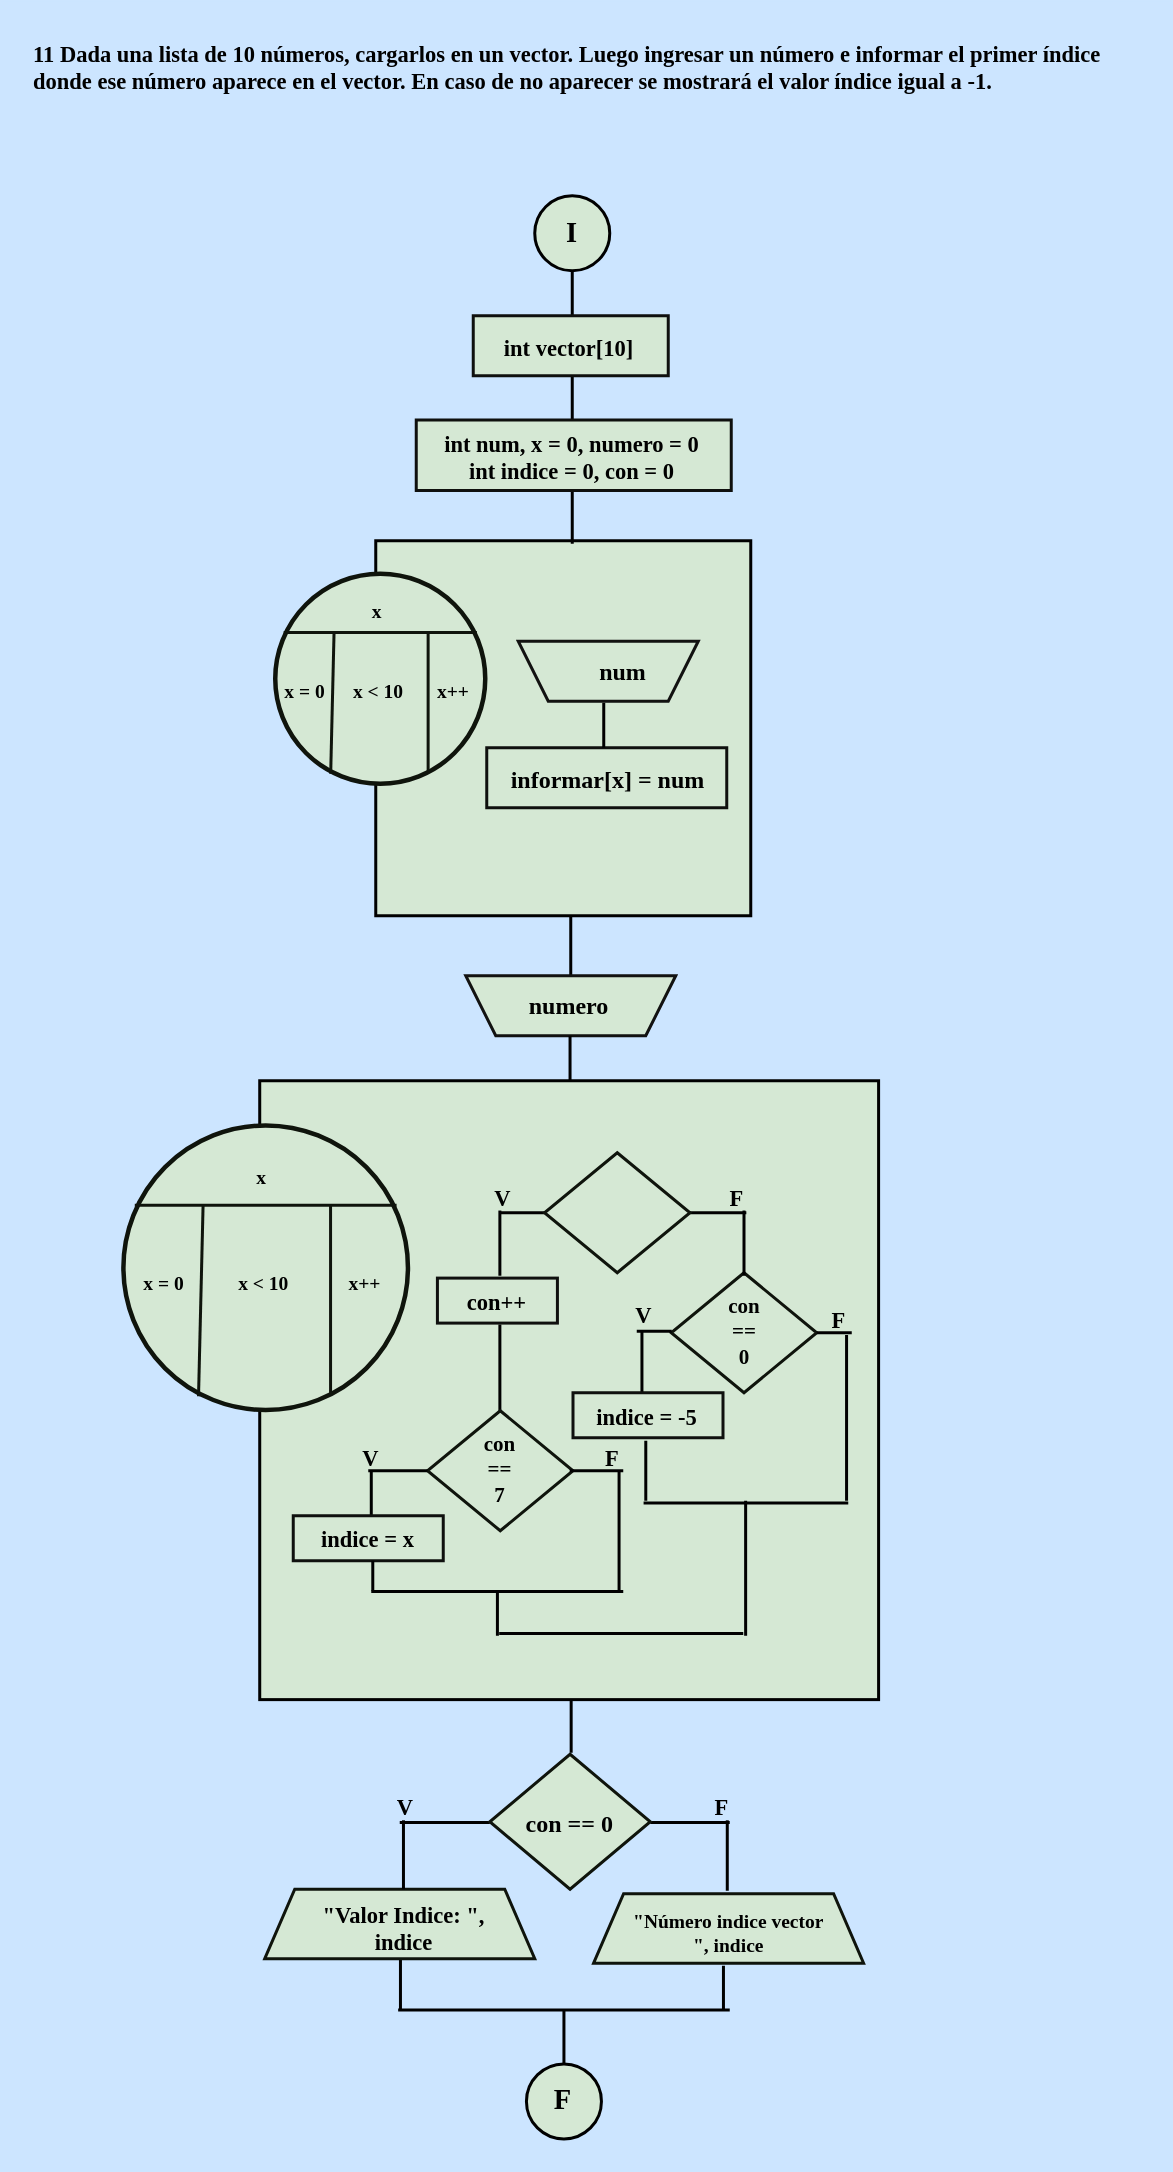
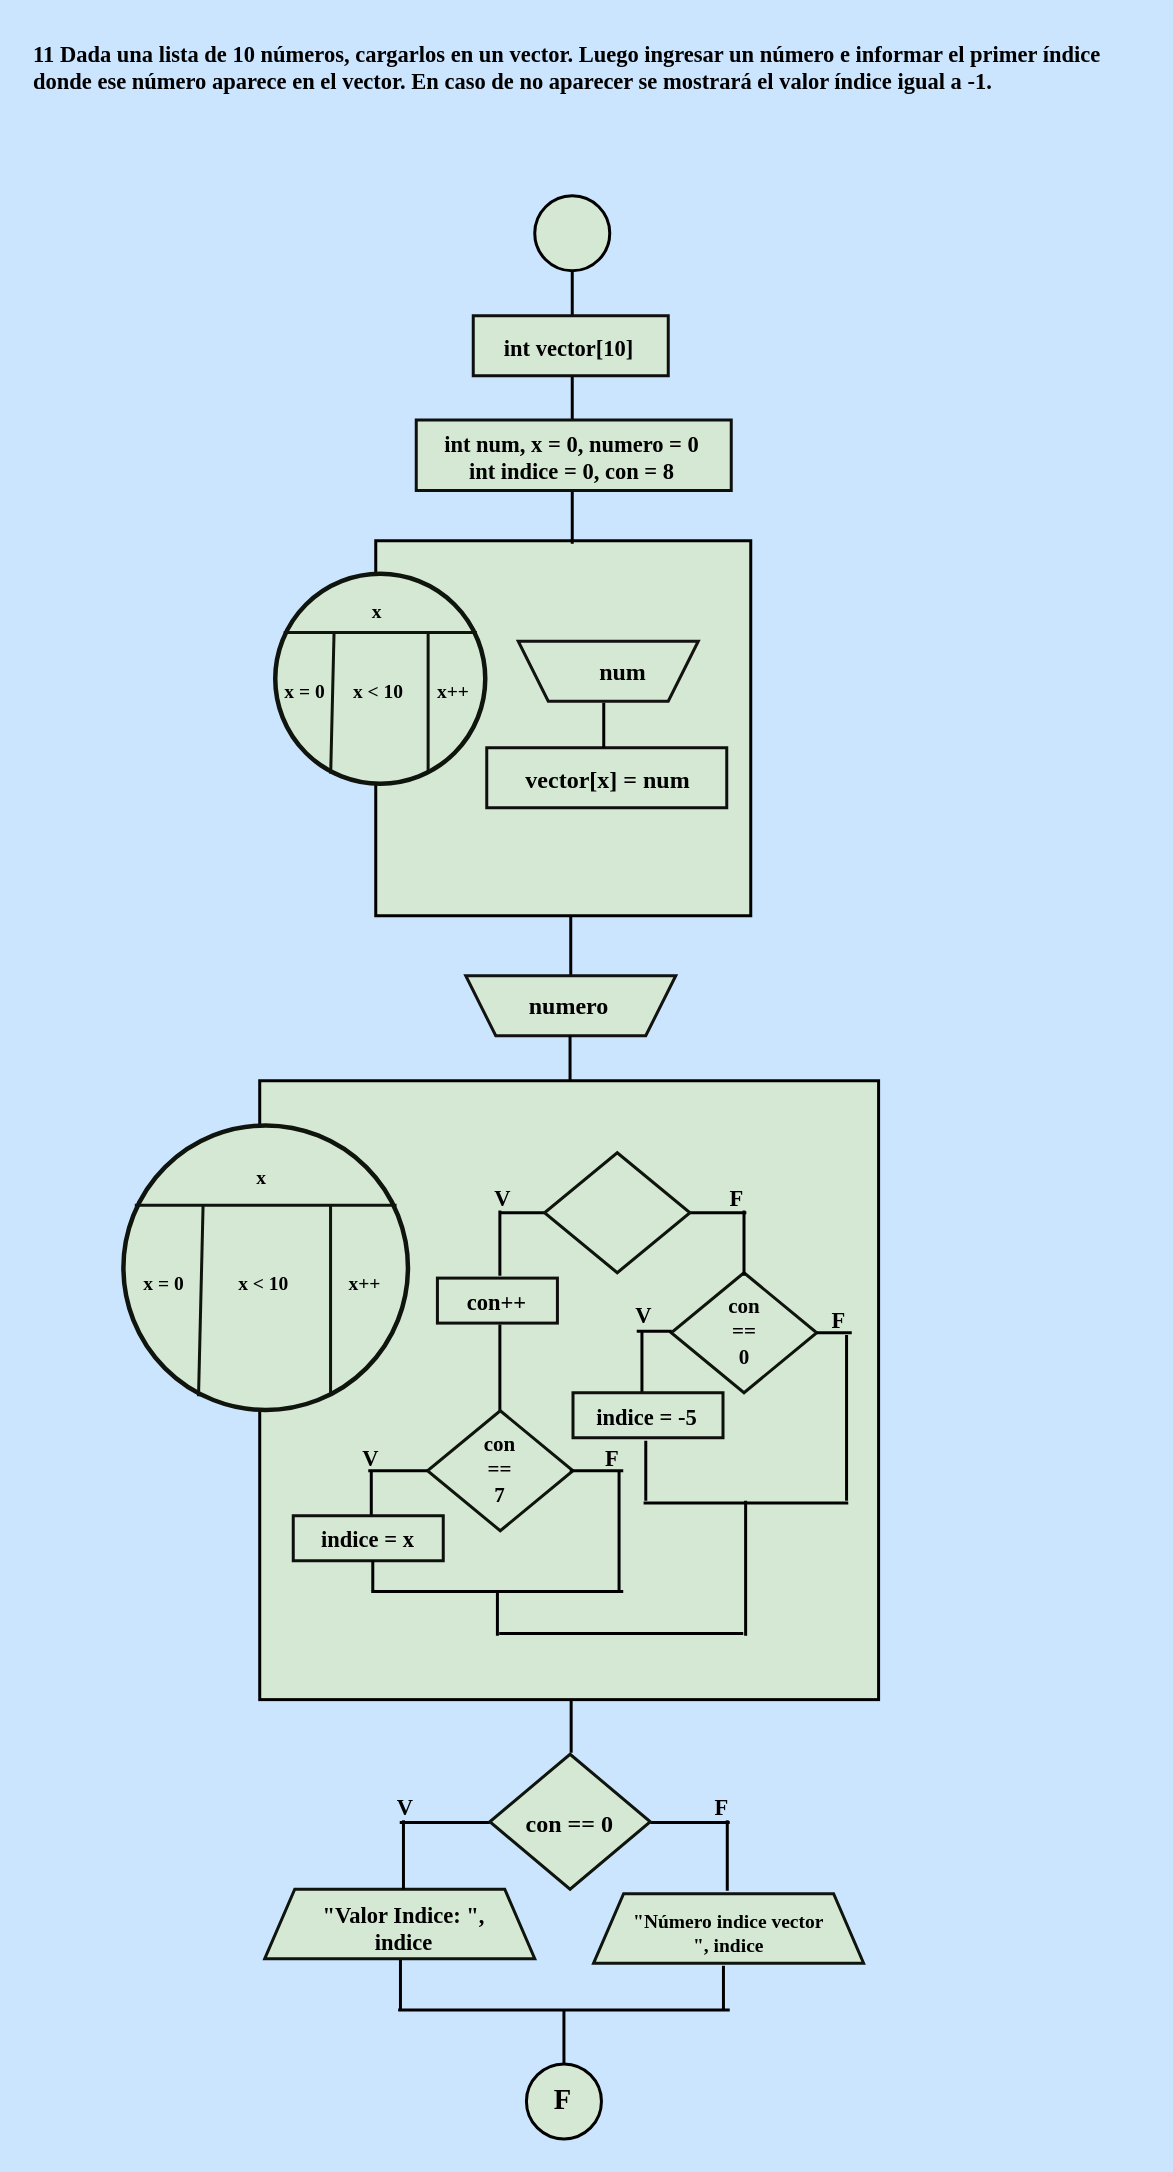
(572, 233) -> none
(572, 457) -> (572, 457)
(608, 779) -> (608, 779)
